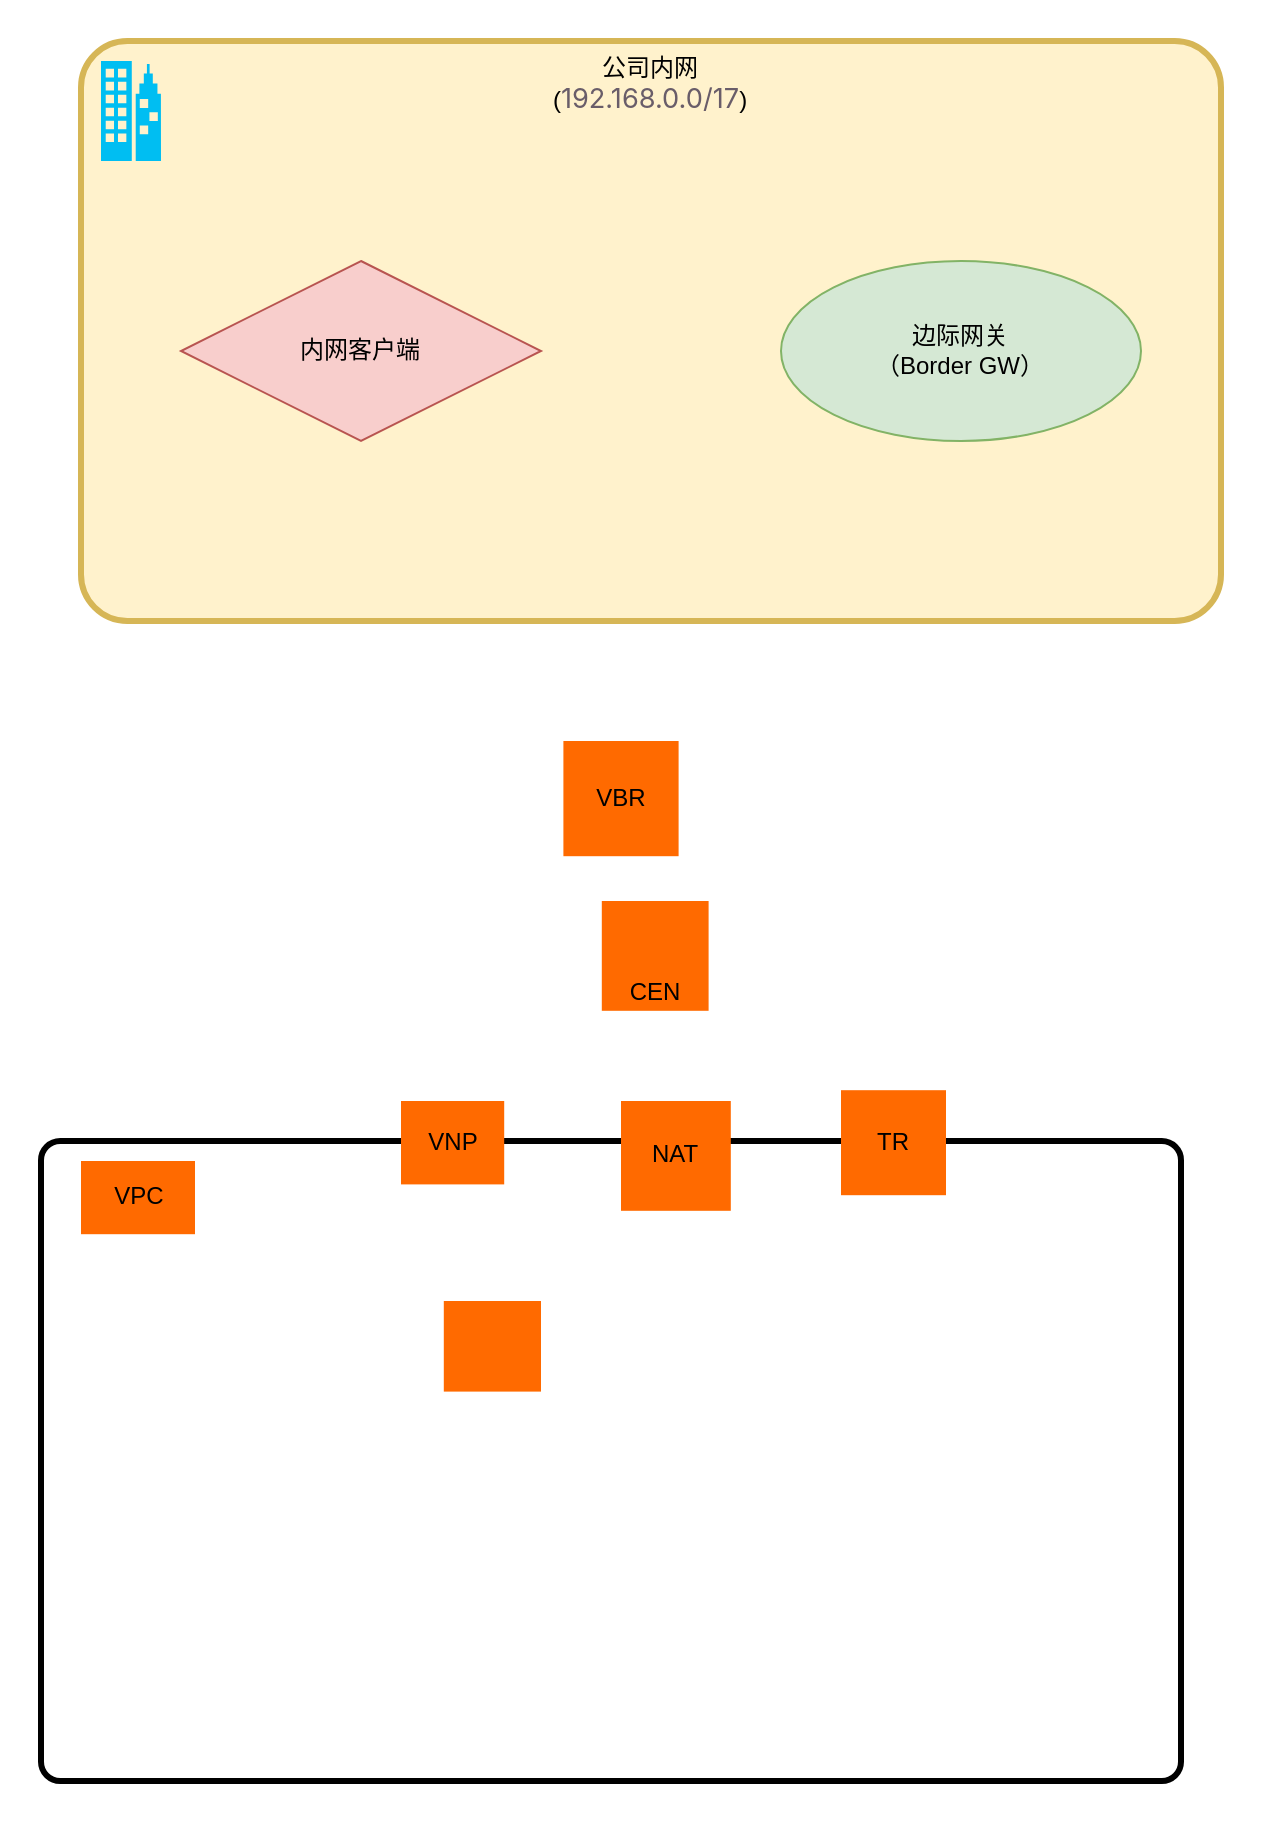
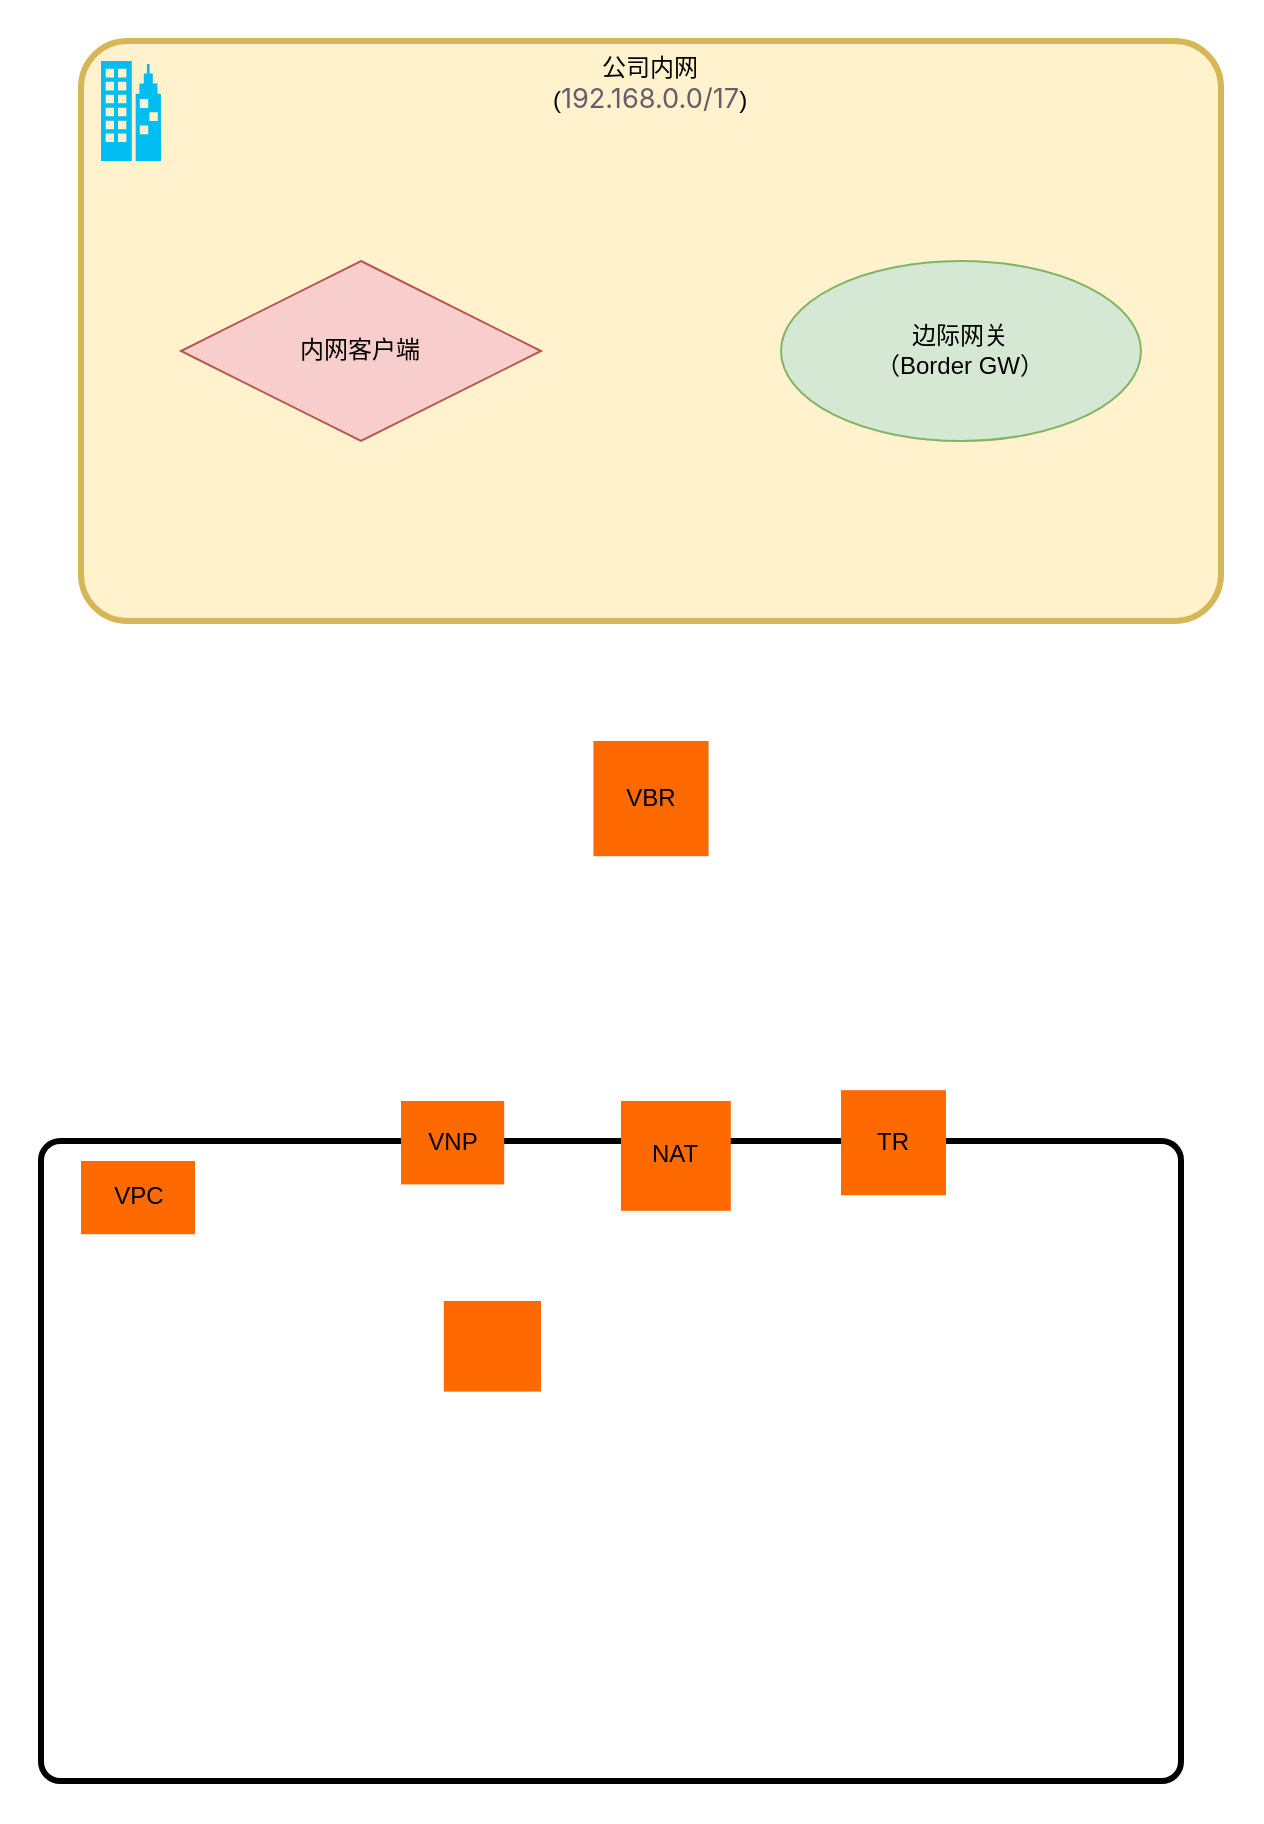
(621, 799) -> (651, 799)
(655, 956) -> none
